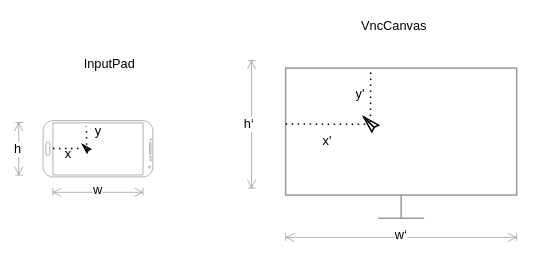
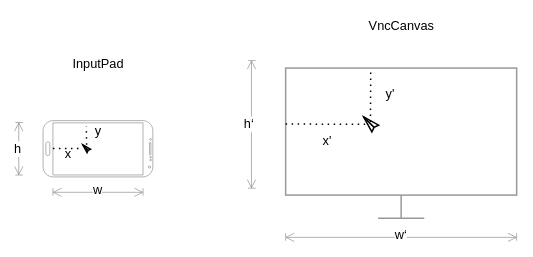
(393, 27) -> (401, 27)
(109, 64) -> (98, 64)
(360, 94) -> (390, 94)
